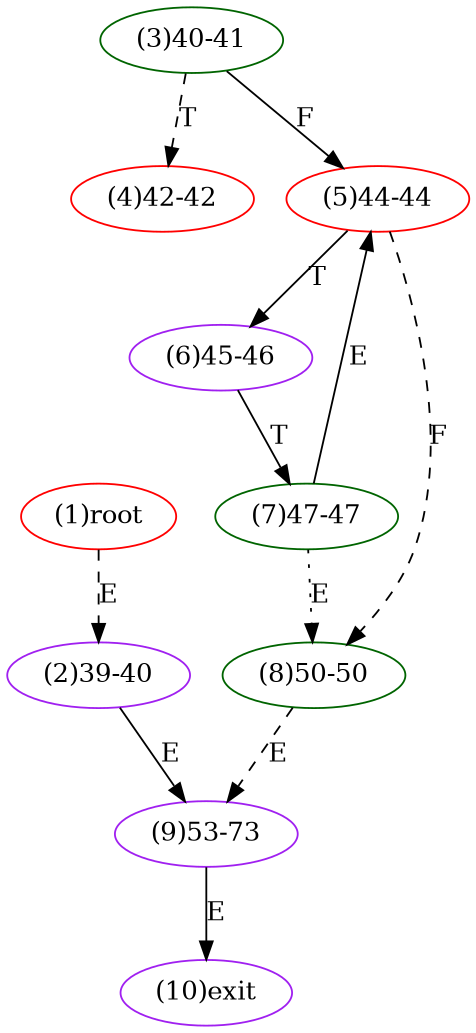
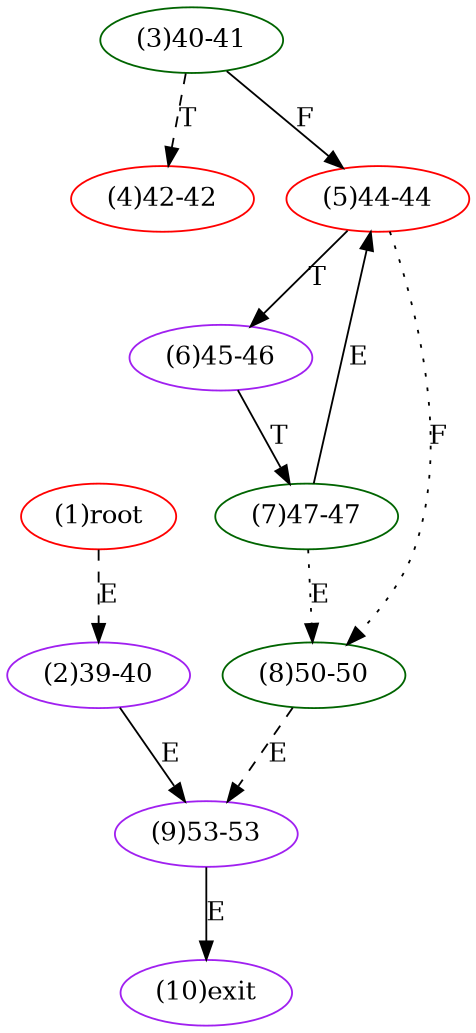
(430, 438) -> (430, 438)
(206, 834) -> (206, 834)
